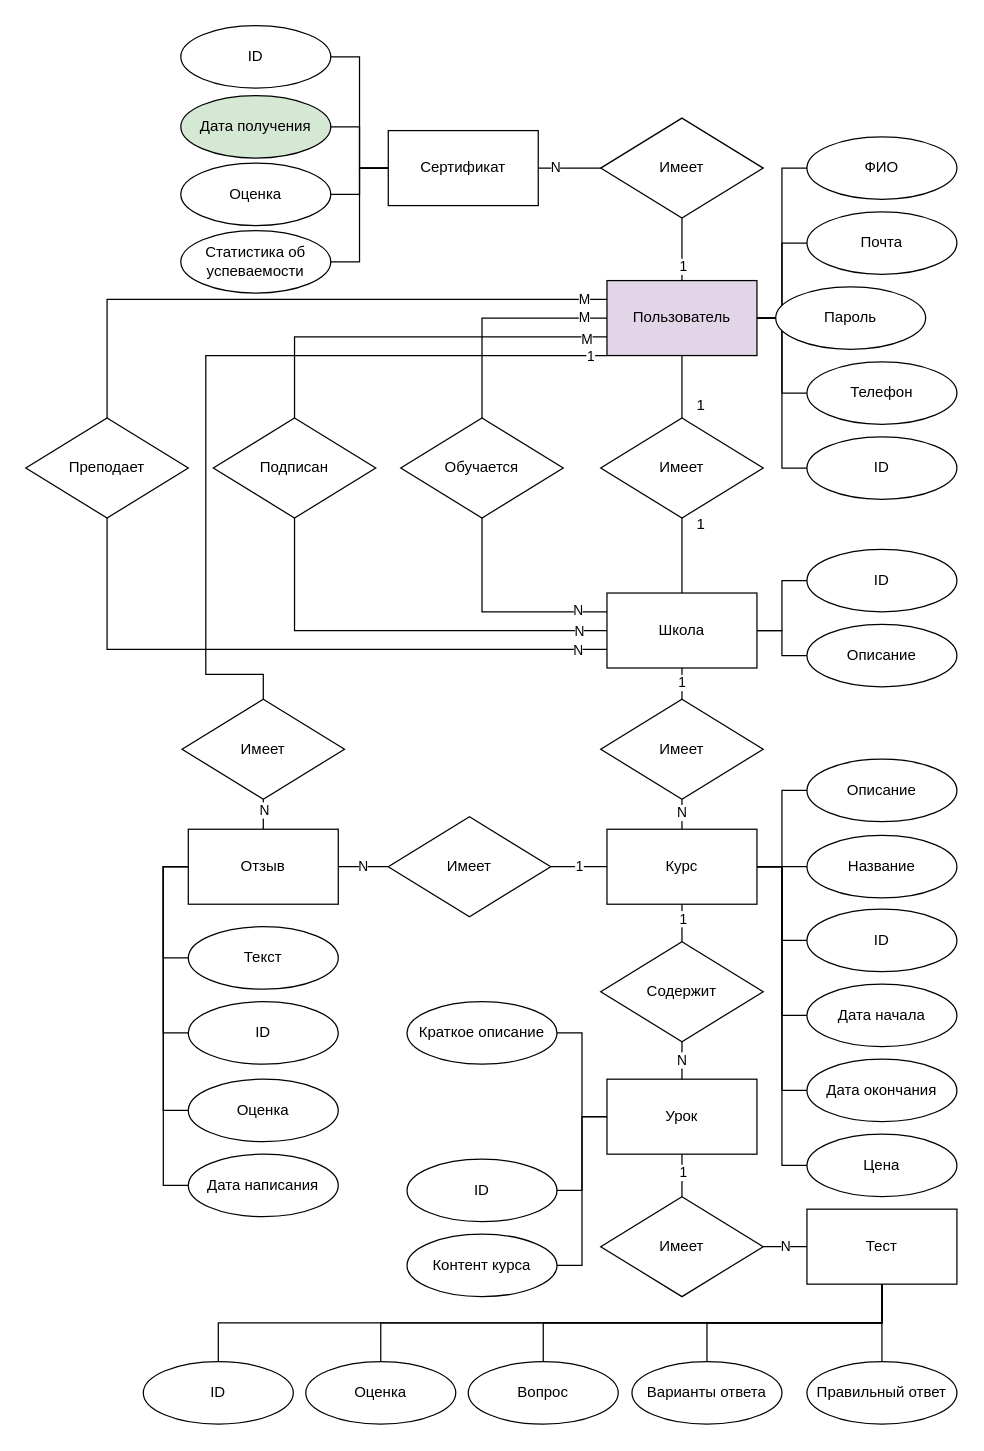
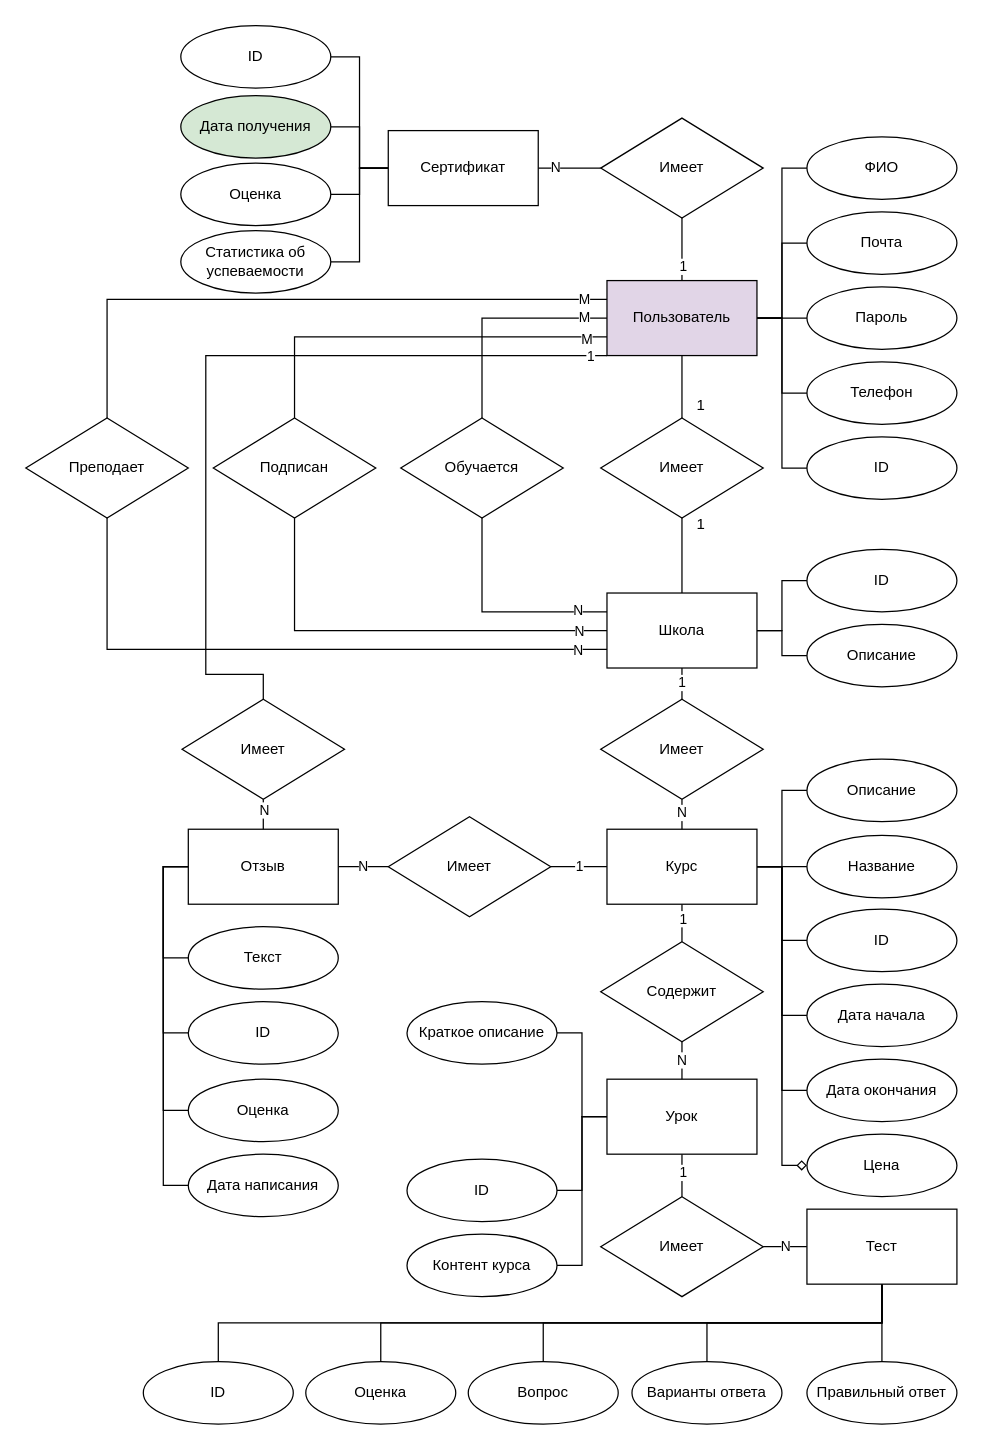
(851, 318) -> (882, 318)
(801, 1166) -> (796, 1166)
